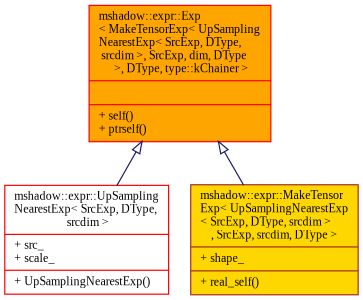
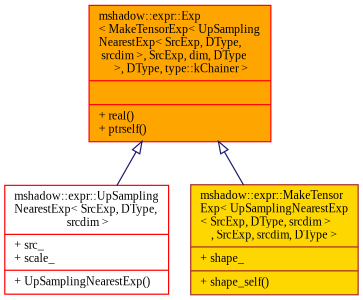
(116, 116) -> (117, 116)
(230, 282) -> (235, 282)
